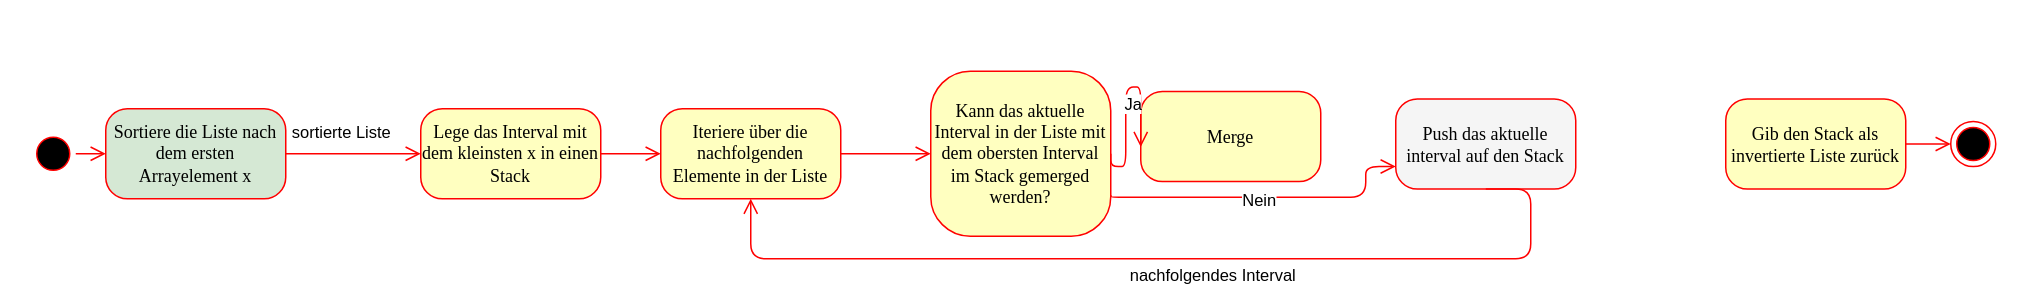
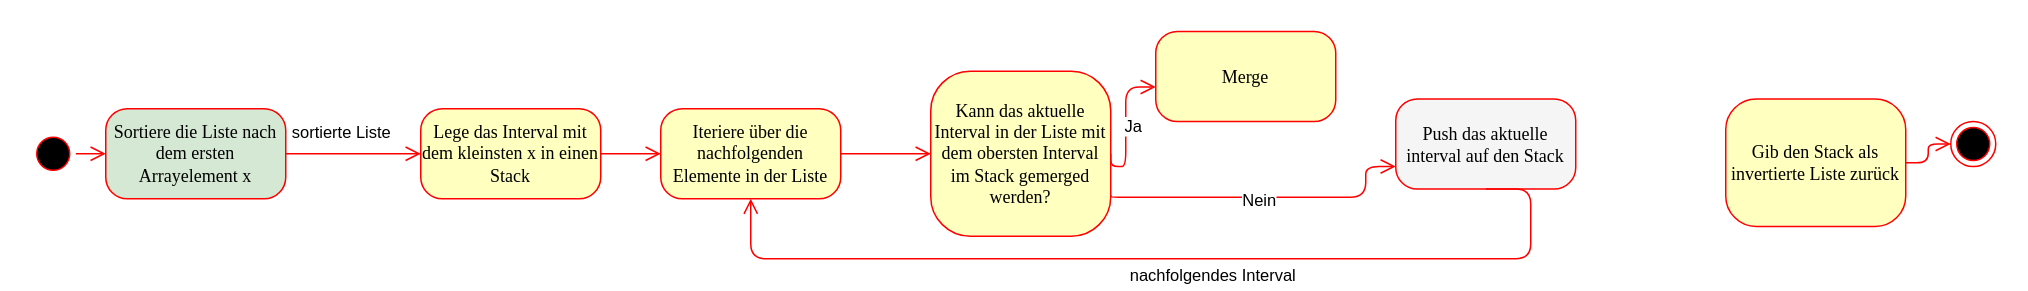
(1231, 137) -> (1246, 77)
(1816, 144) -> (1816, 163)
